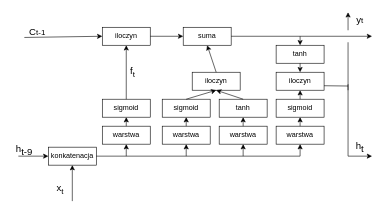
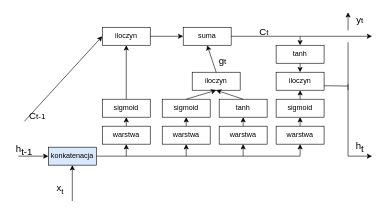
(38, 30) -> (38, 114)
none -> (264, 30)
none -> (223, 59)
(133, 72) -> none
(24, 150) -> (24, 150)
(72, 156) -> (72, 156)
